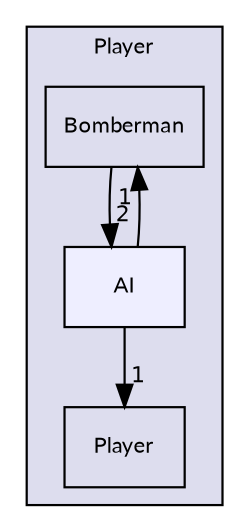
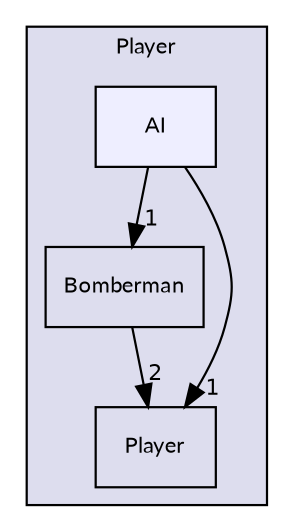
(110, 196) -> (138, 356)
